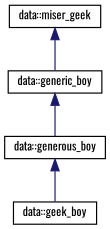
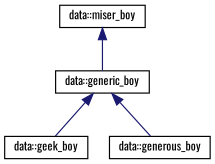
(55, 16) -> (102, 16)
(55, 186) -> (70, 119)
